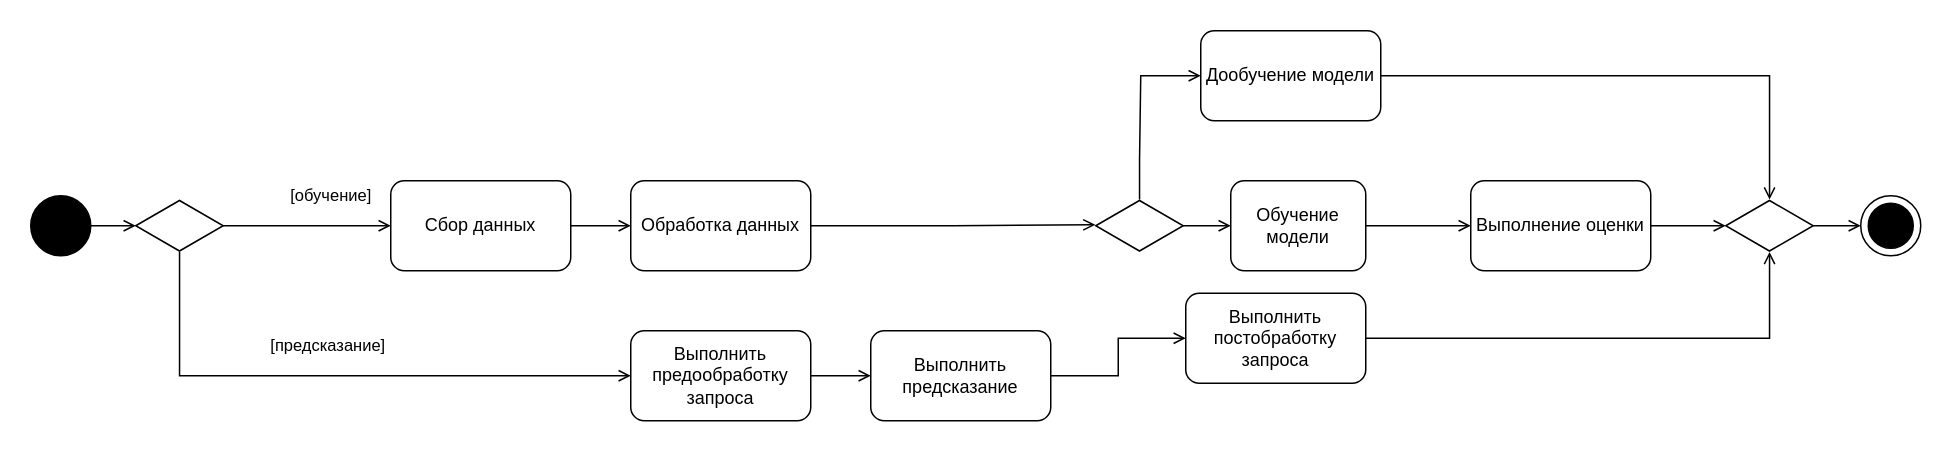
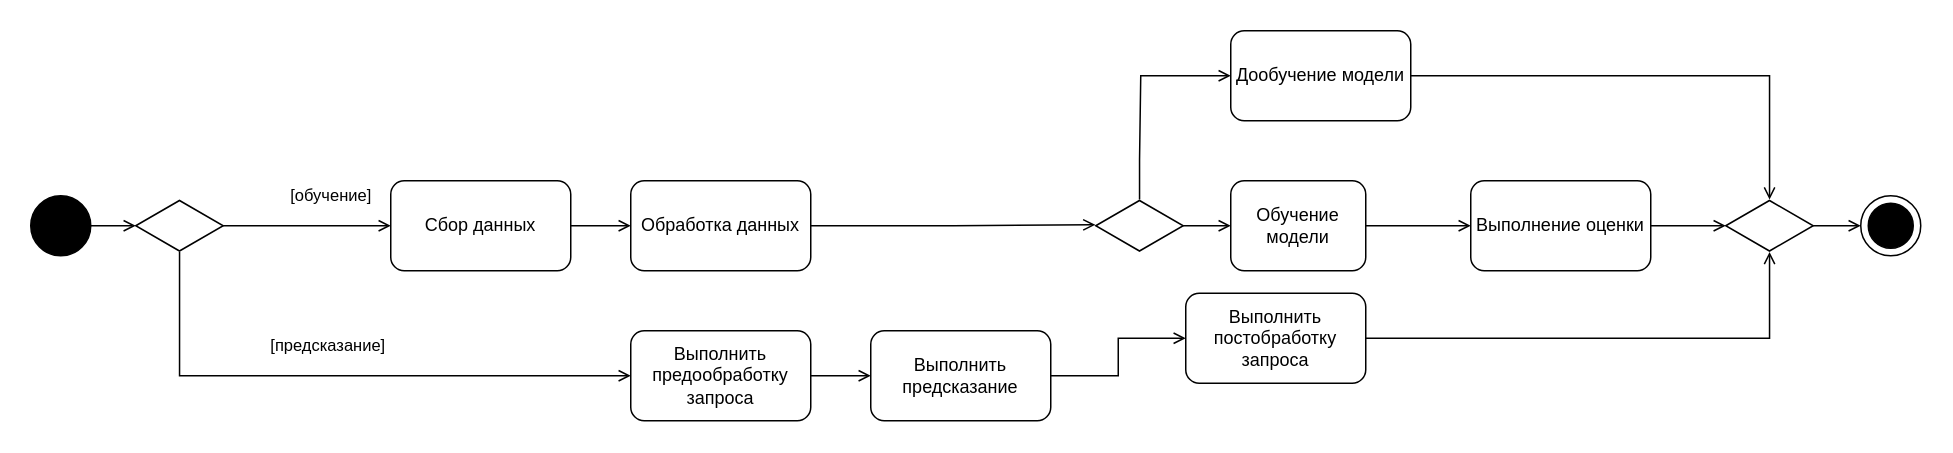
(1291, 76) -> (1321, 76)
